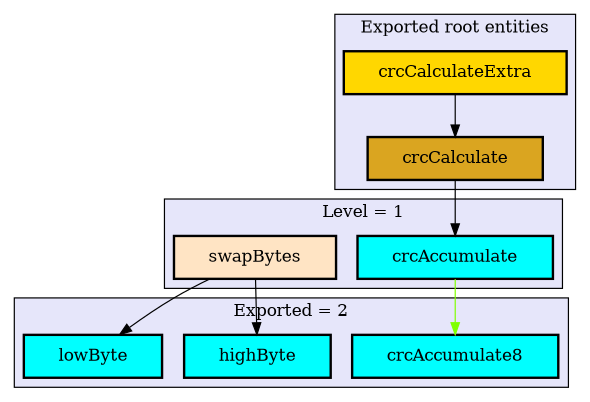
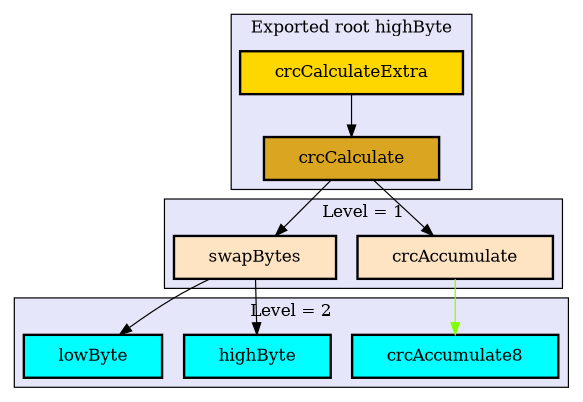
(455, 28) -> (352, 28)
none -> (304, 207)
(455, 257) -> (455, 257)
(291, 312) -> (291, 312)
